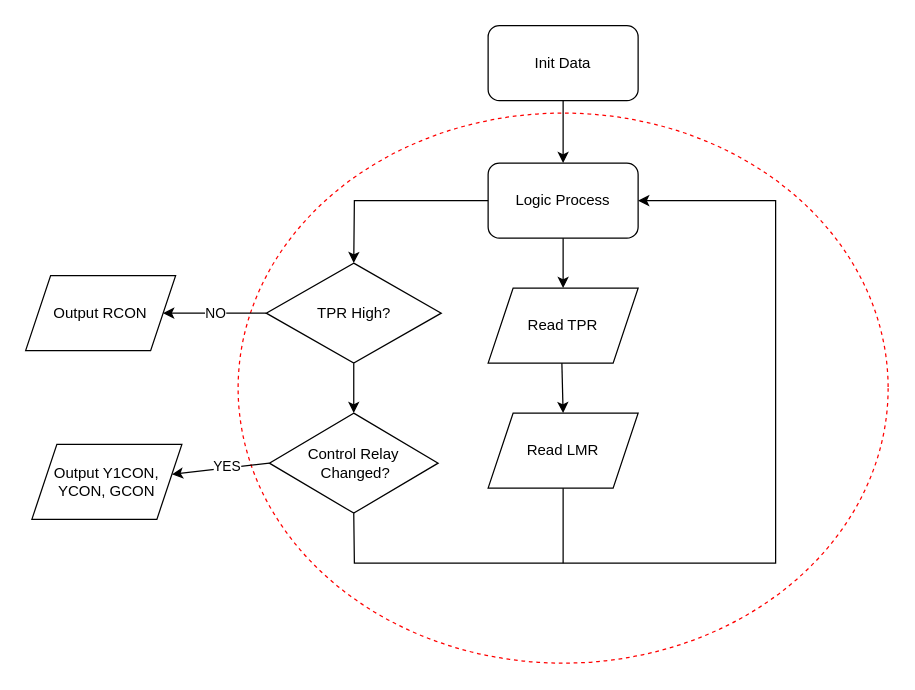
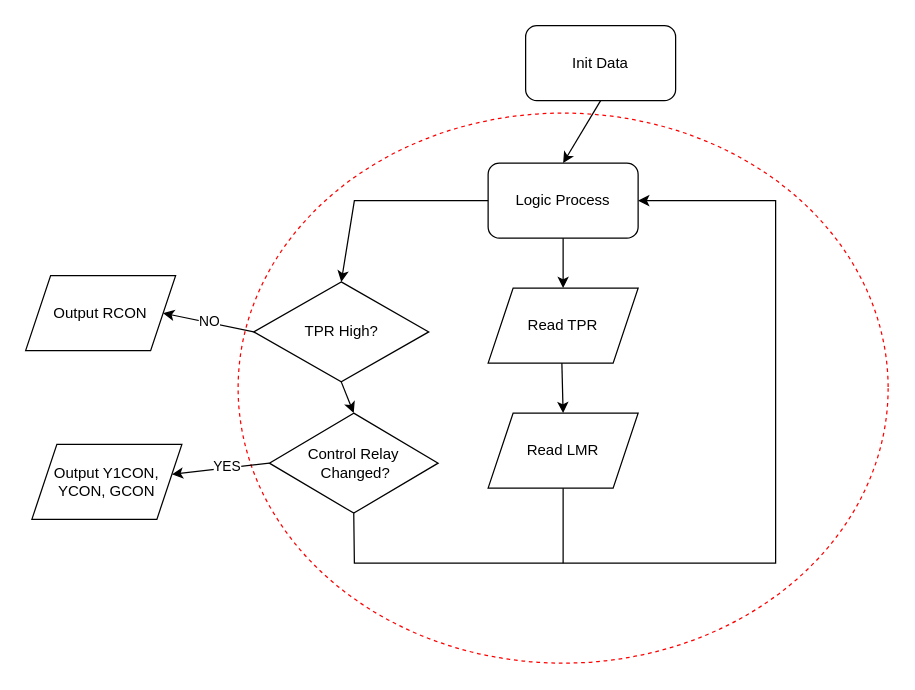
(563, 63) -> (601, 63)
(354, 313) -> (341, 332)
